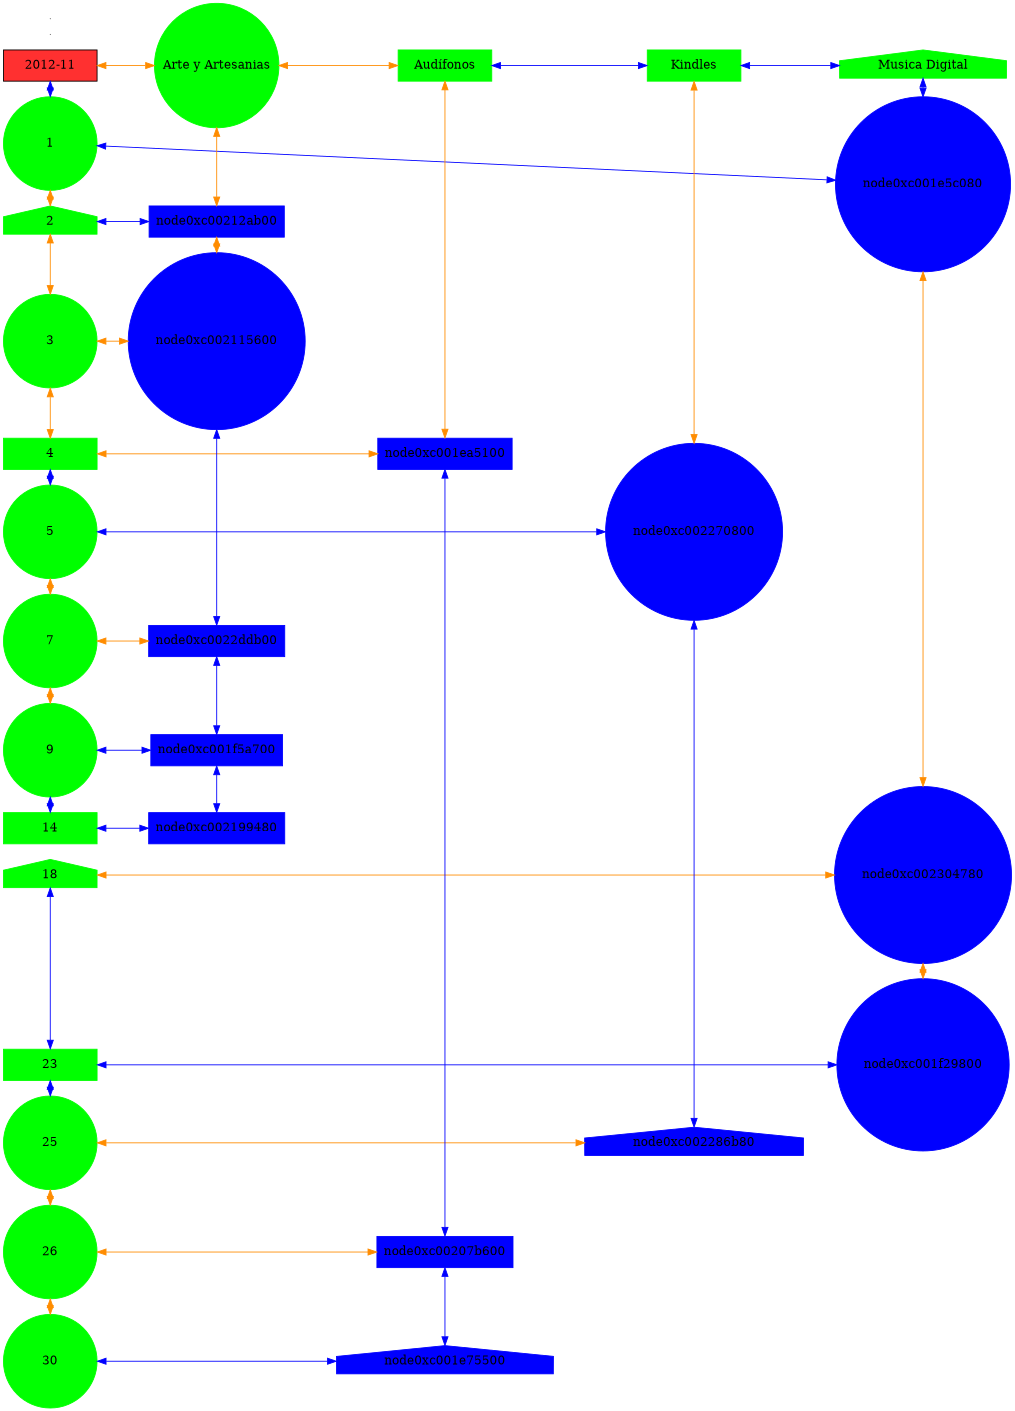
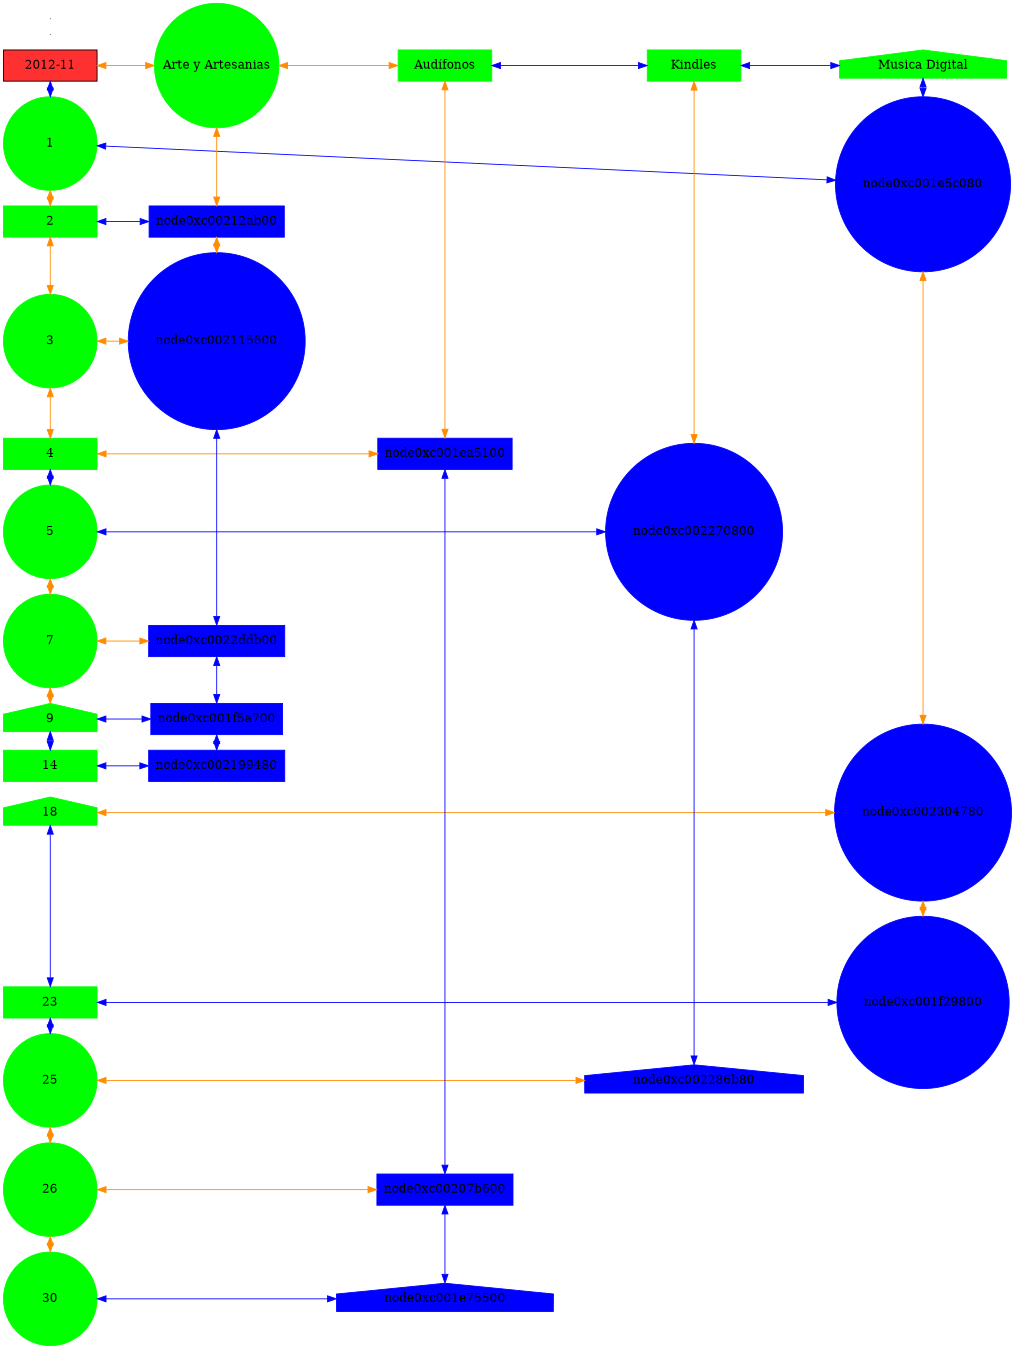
(50, 222) -> (50, 222)
(50, 750) -> (50, 719)
